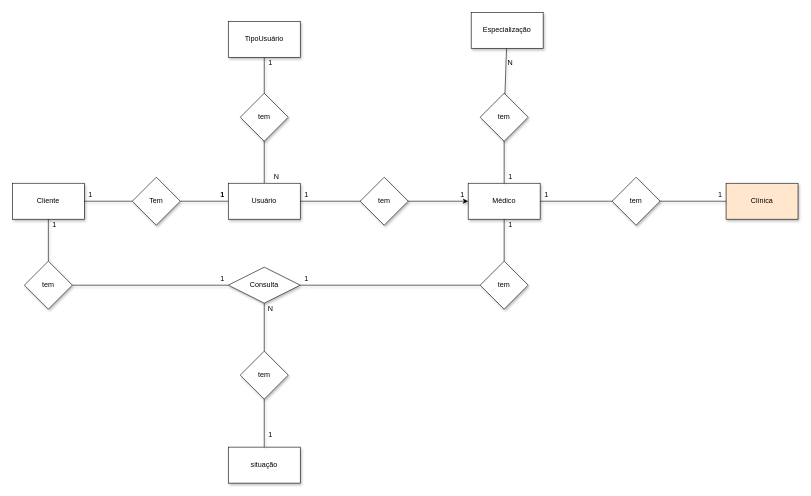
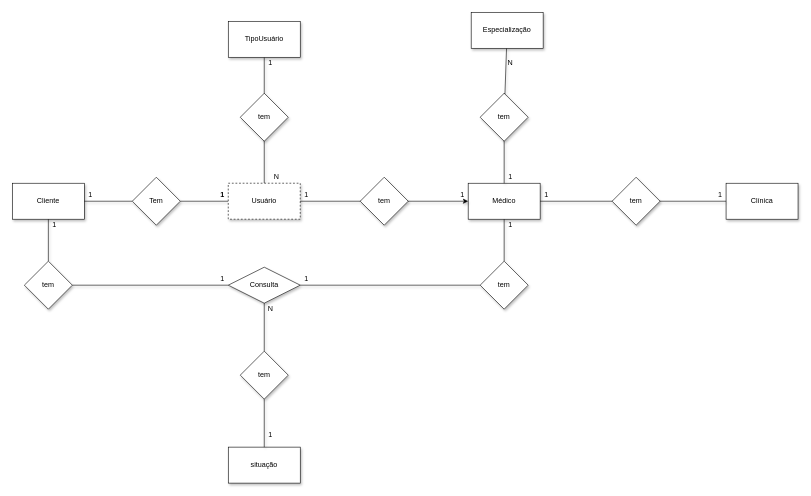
(264, 201) -> (264, 201)
(762, 201) -> (762, 201)
